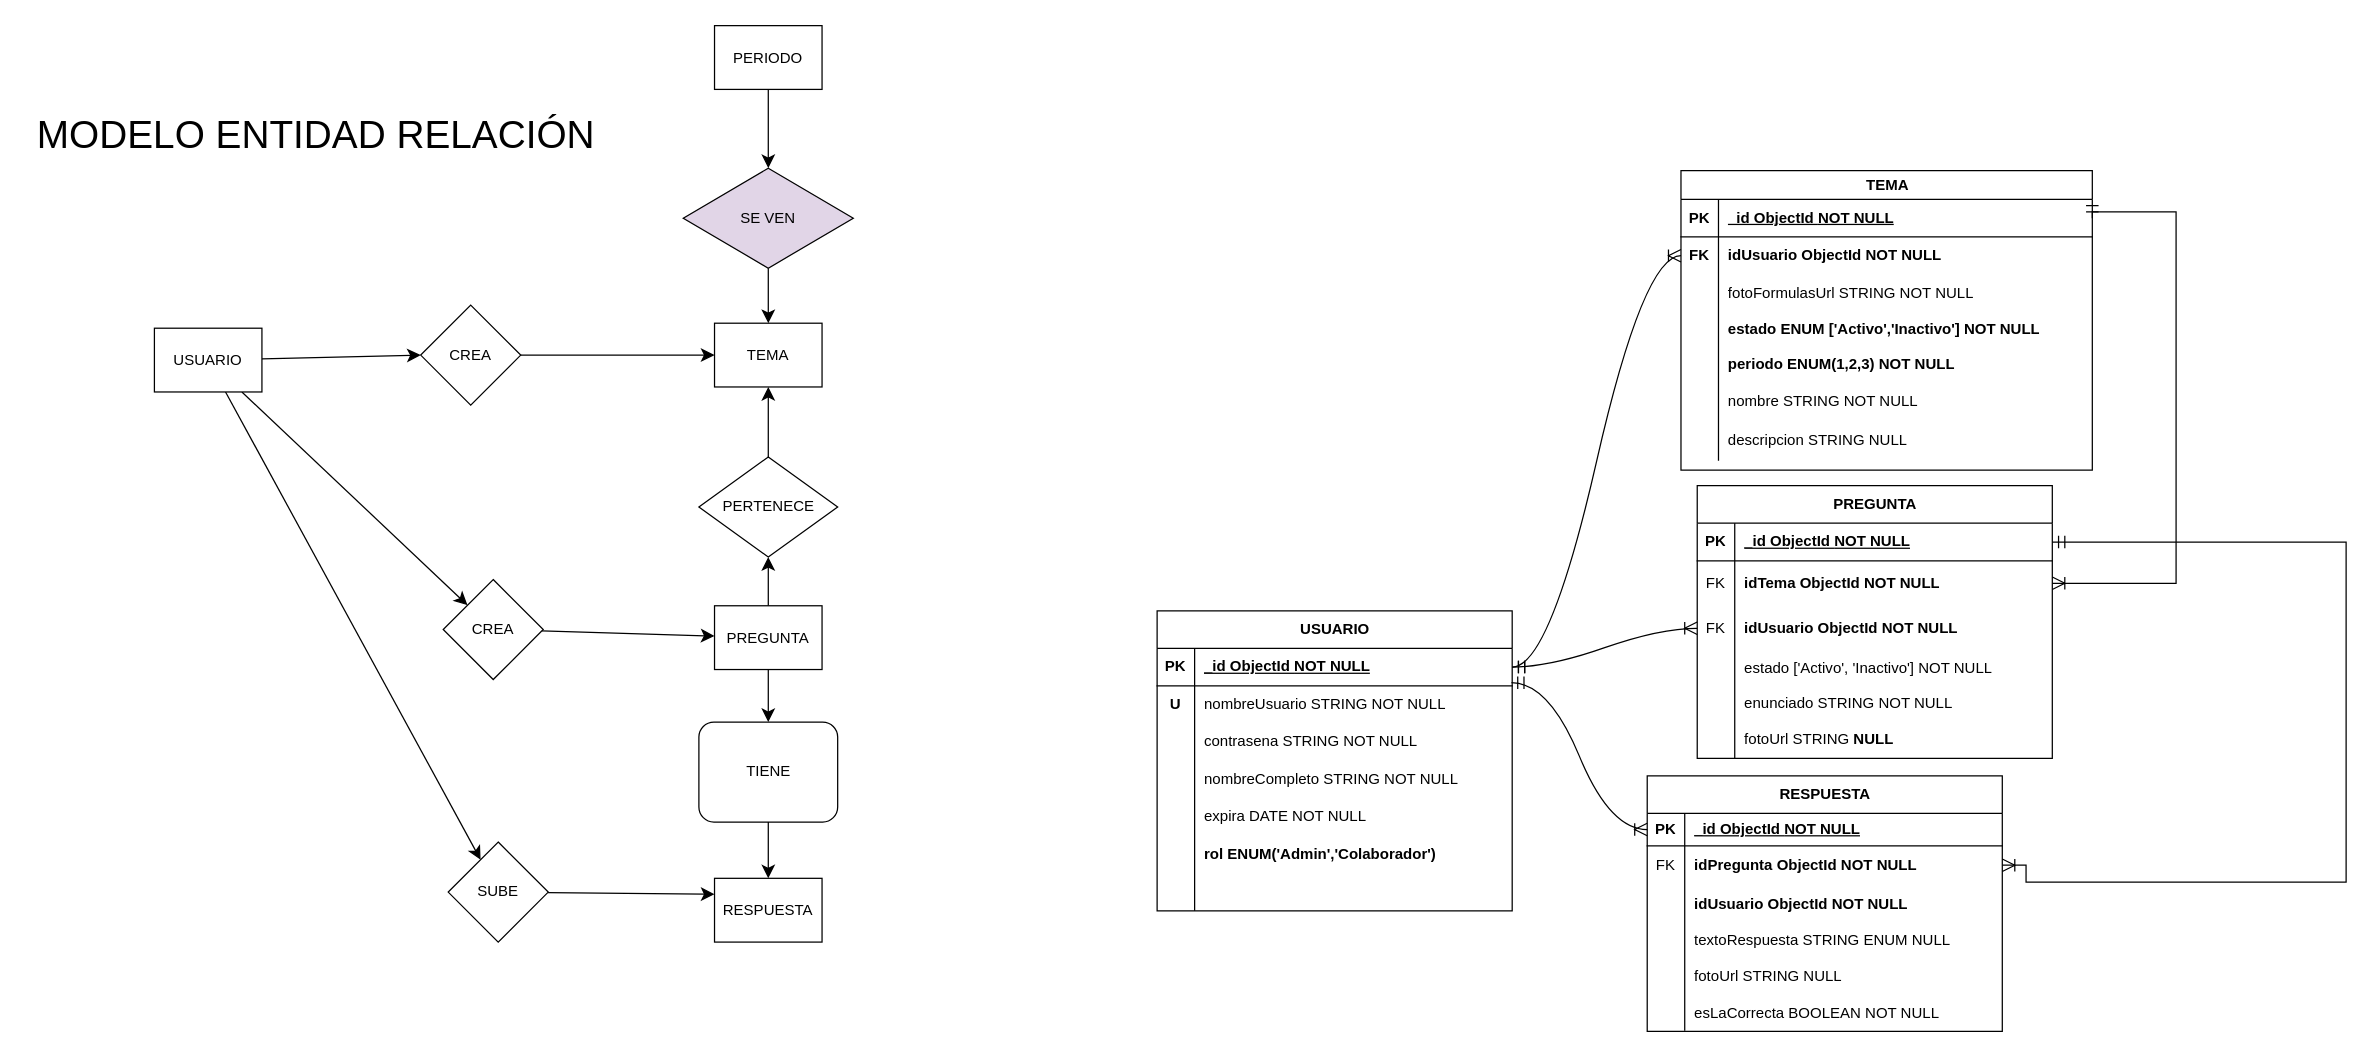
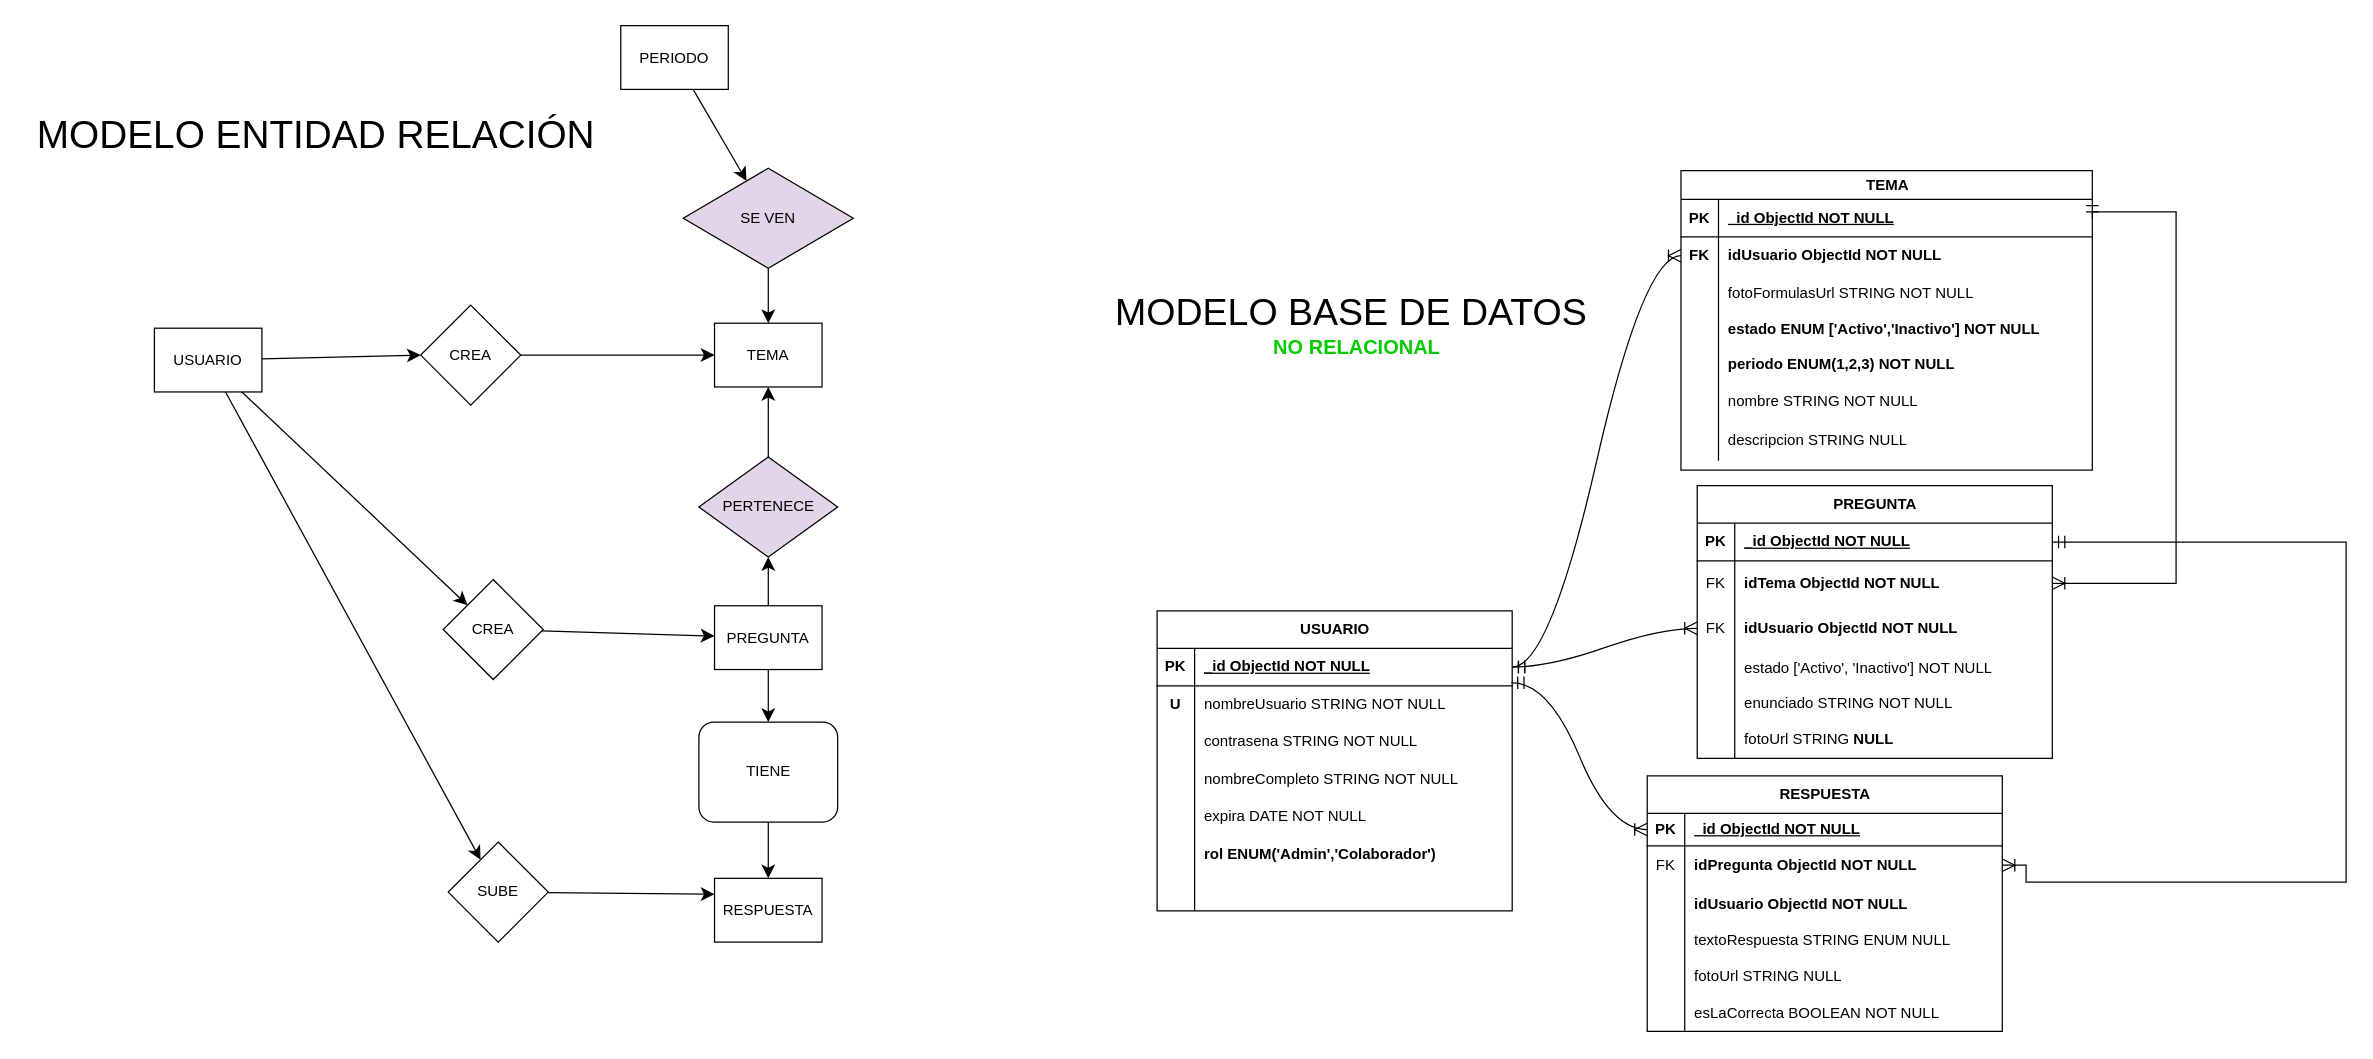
(768, 58) -> (674, 58)
none -> (1350, 324)
(768, 507) -> (768, 507)
